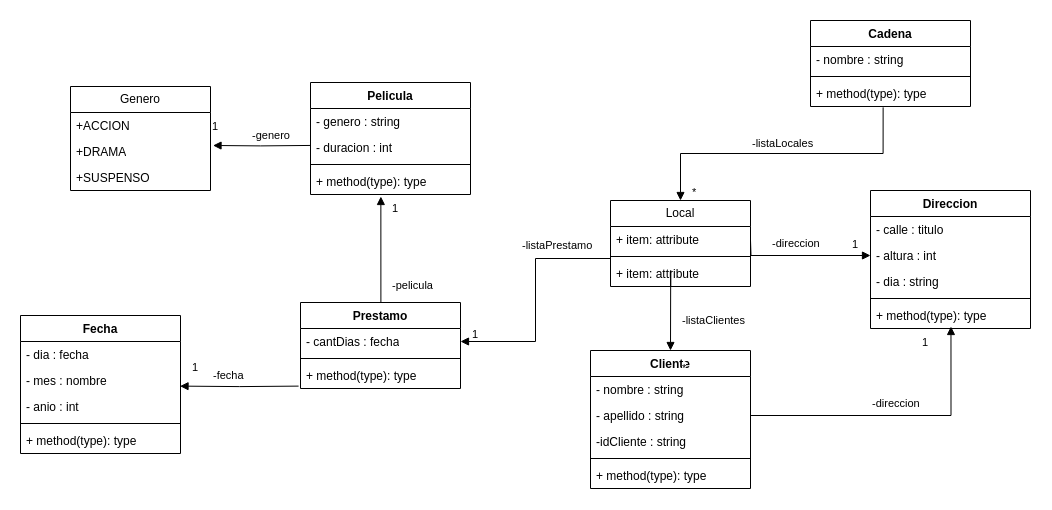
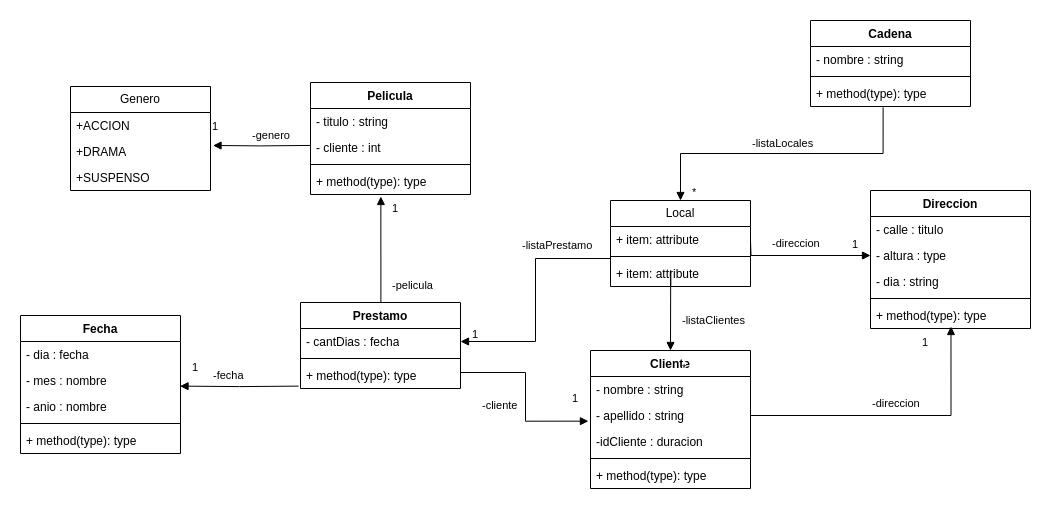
(366, 123) -> (363, 123)
(361, 149) -> (356, 149)
(914, 257) -> (919, 257)
none -> (526, 392)
(57, 408) -> (69, 408)
(649, 443) -> (656, 443)
